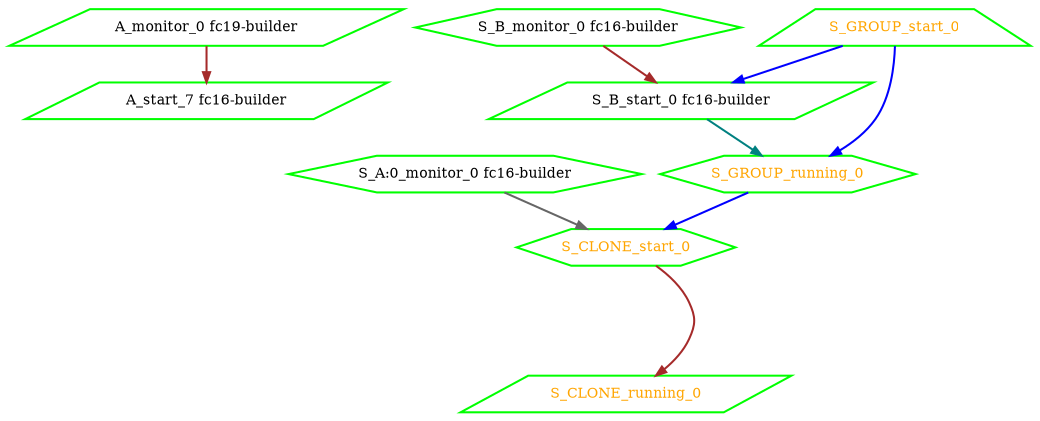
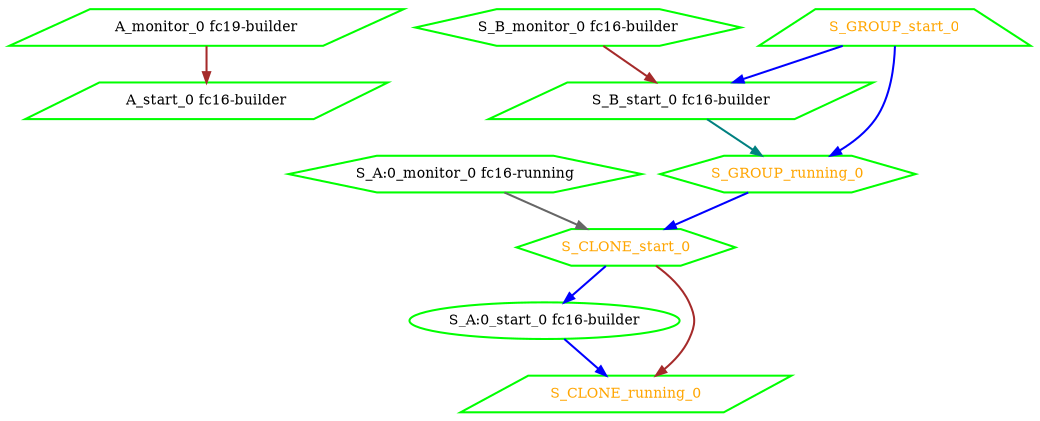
(207, 101) -> (207, 101)
(465, 174) -> (465, 174)
none -> (545, 321)
